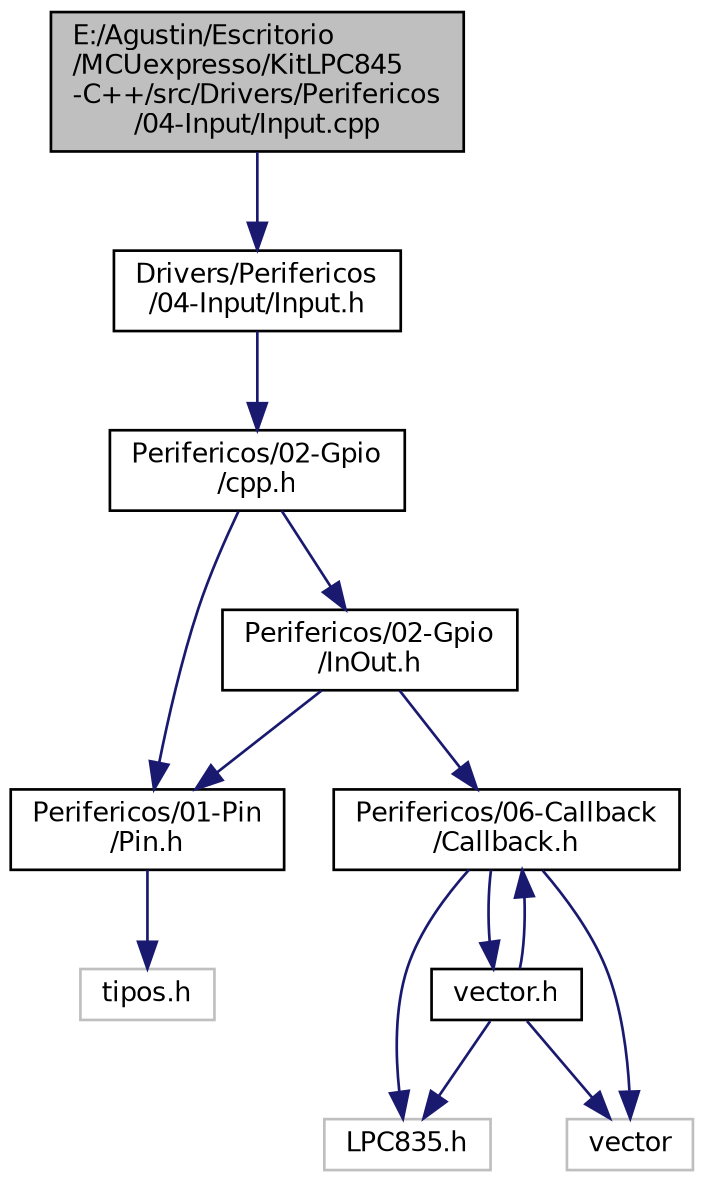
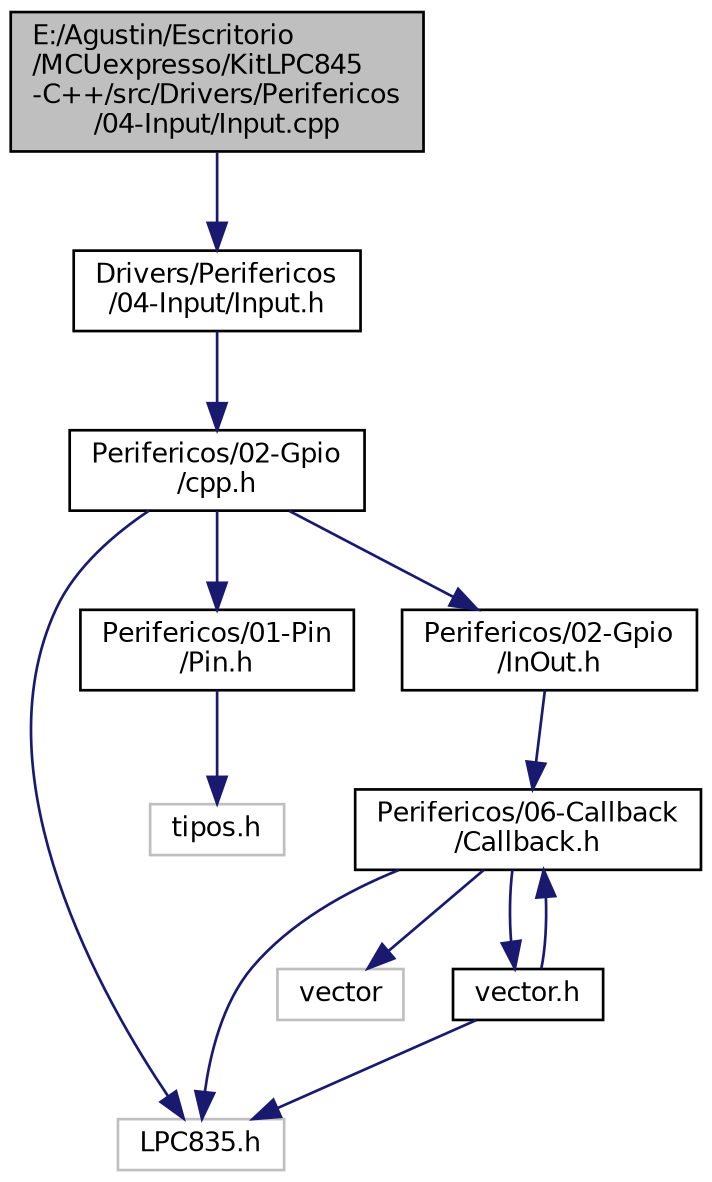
(269, 732) -> none
none -> (38, 797)
(560, 1060) -> none
